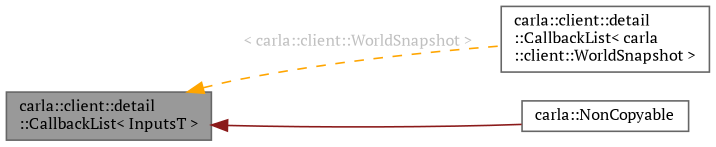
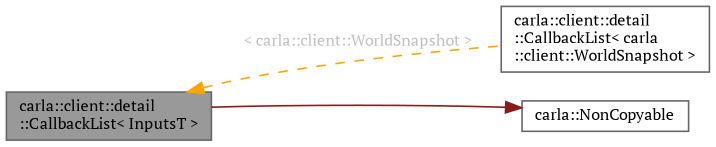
(375, 127) -> (358, 105)
